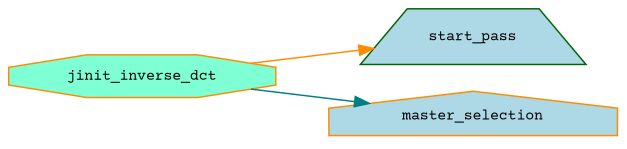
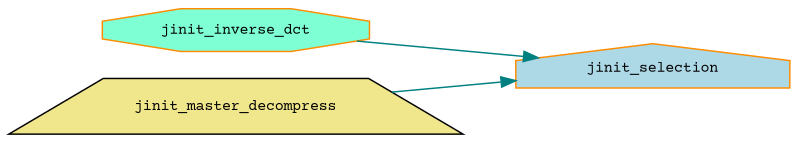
(473, 37) -> none
none -> (236, 106)
(473, 116) -> (653, 68)
